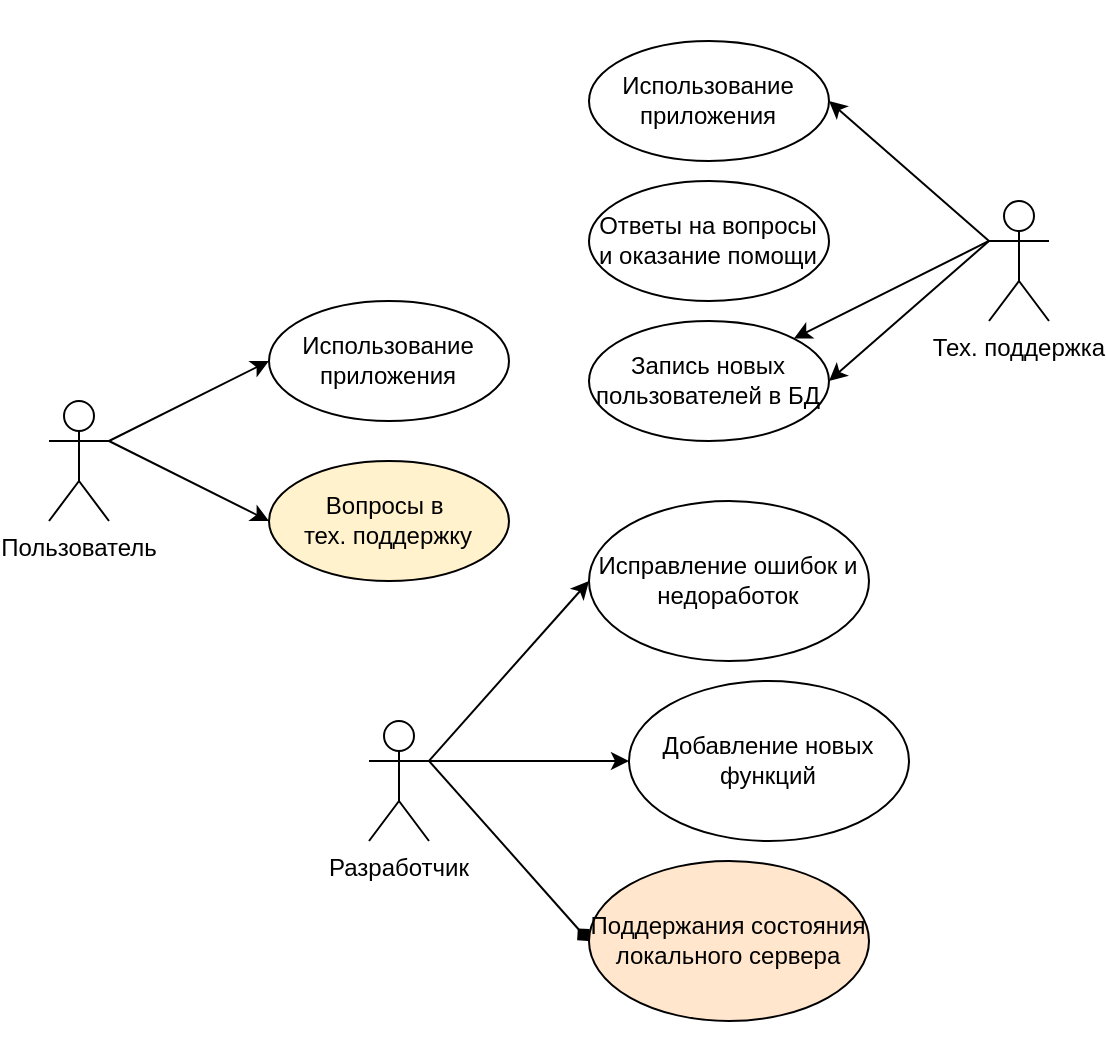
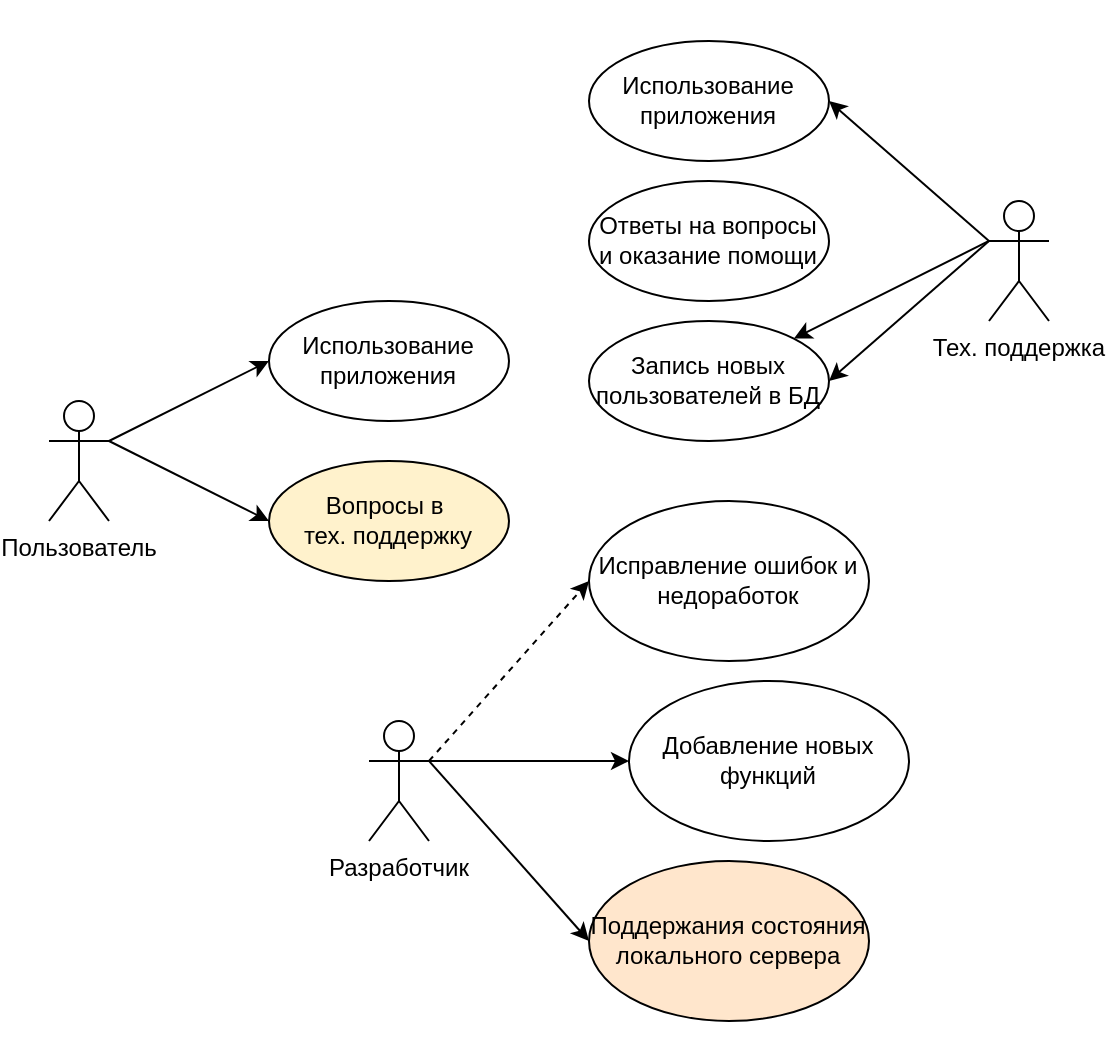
(506, 674) -> (506, 674)
(578, 929) -> (579, 929)
